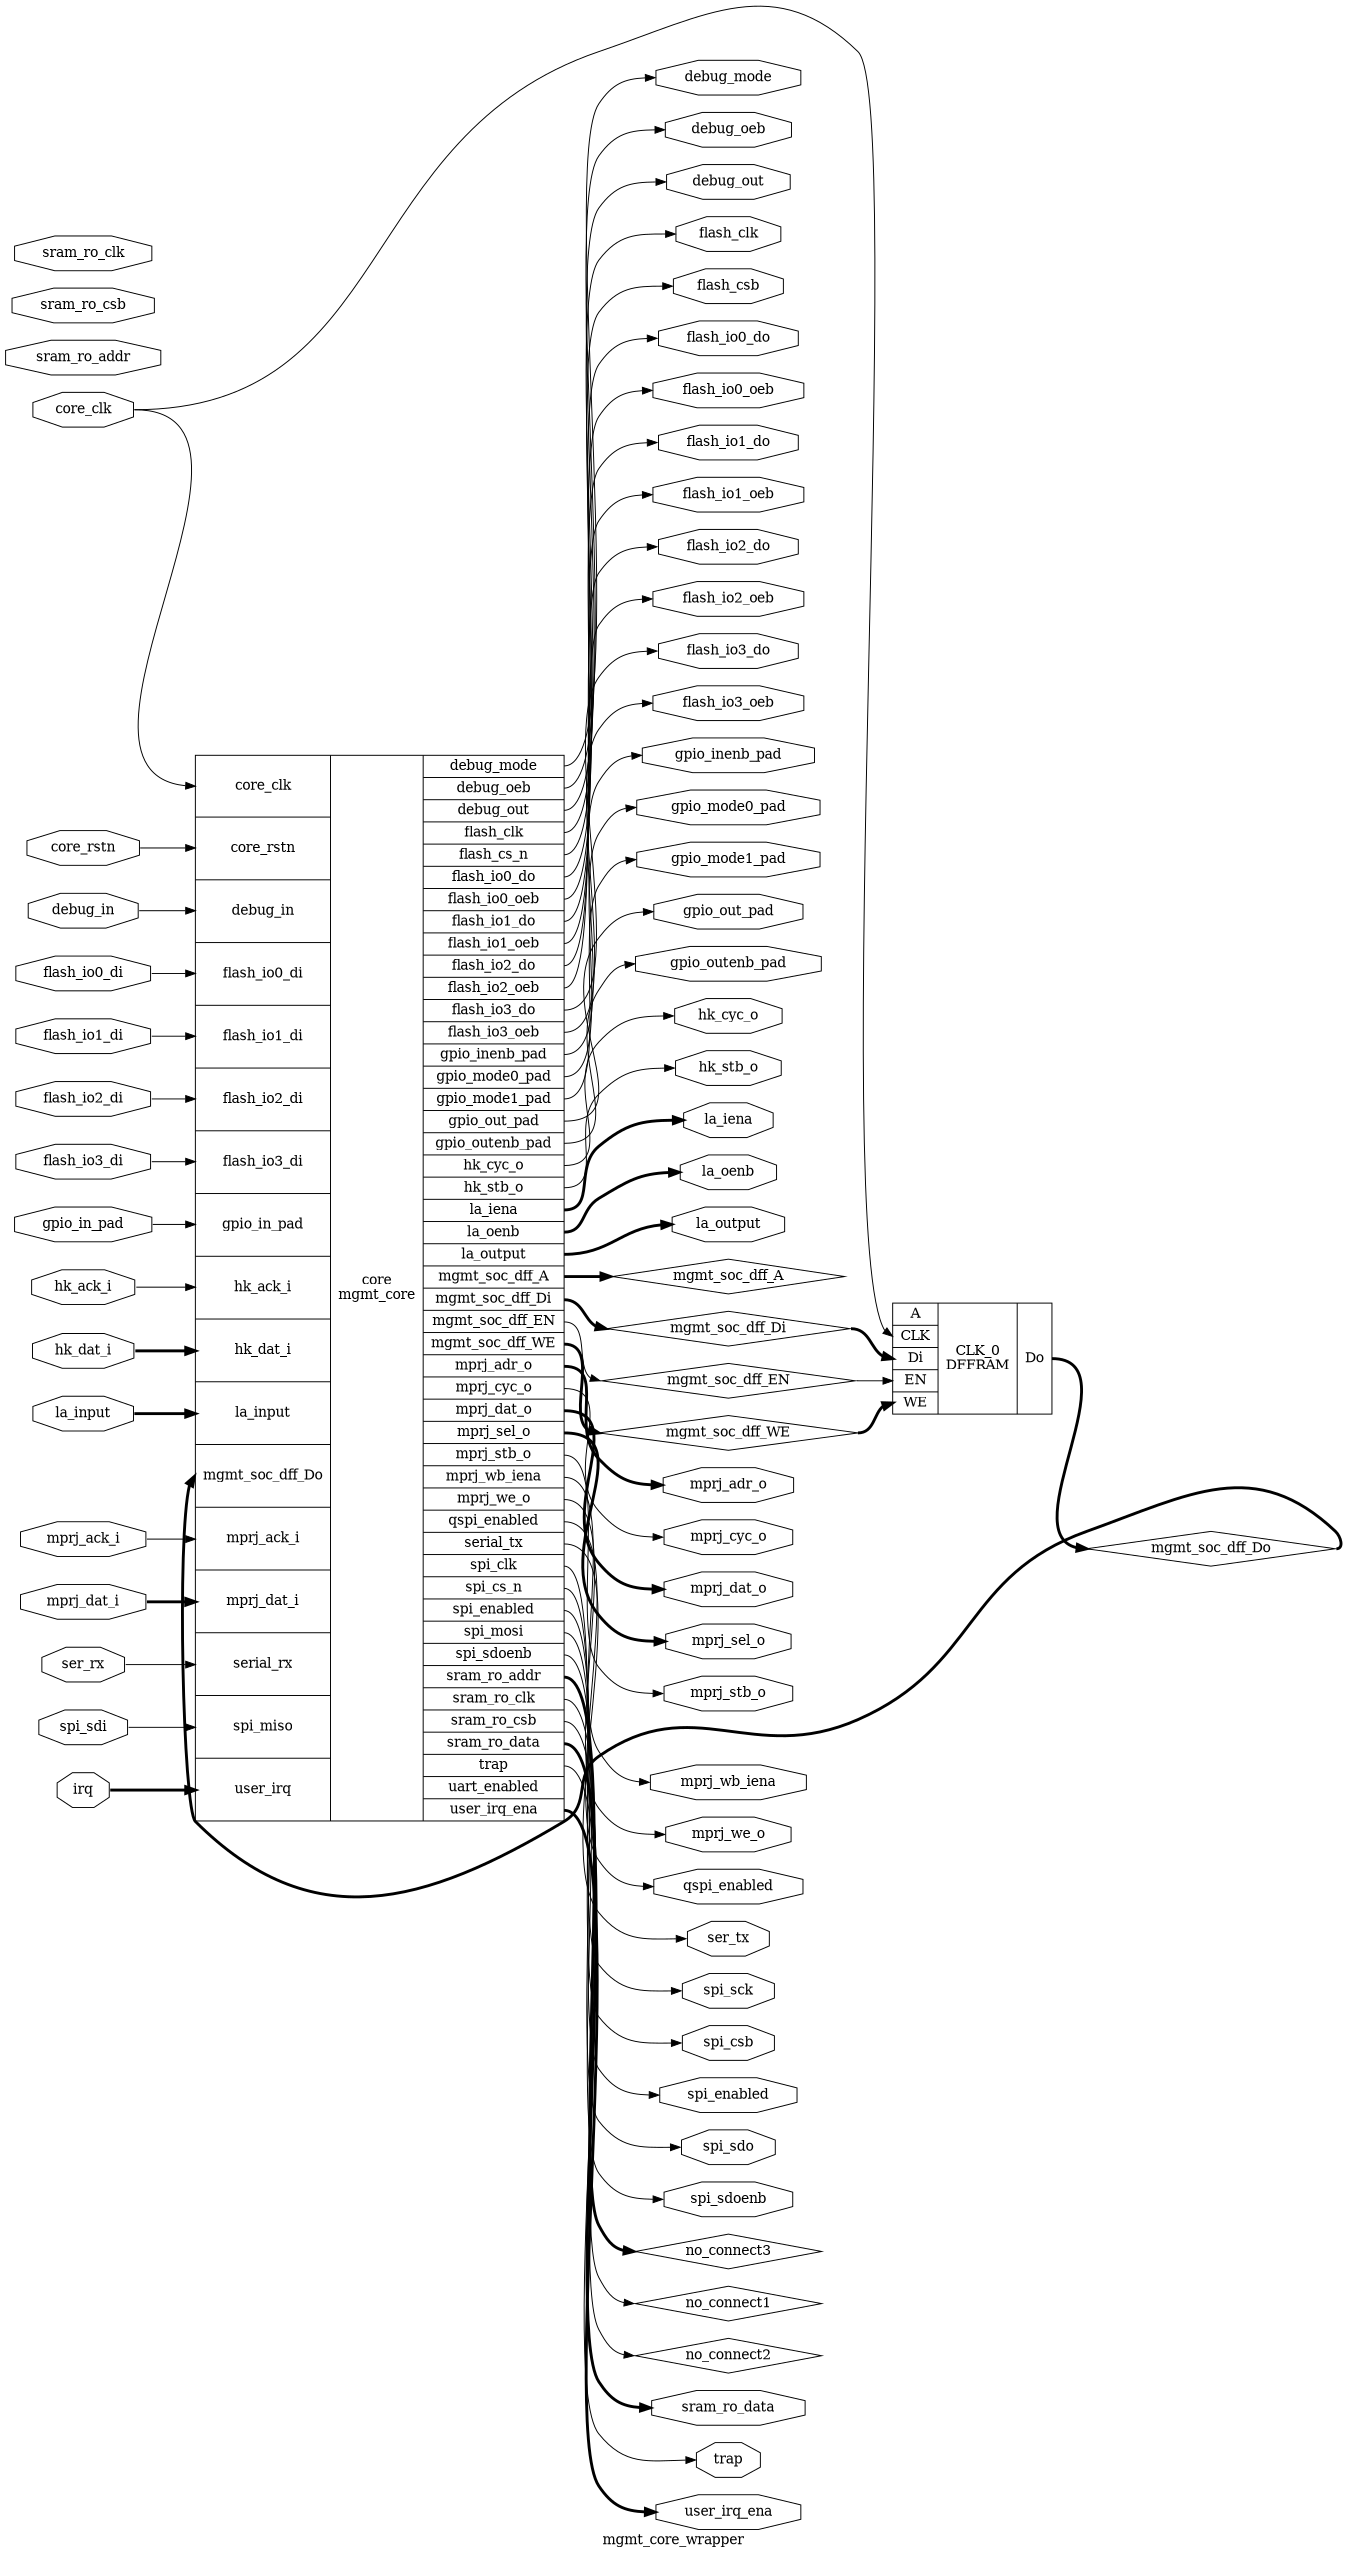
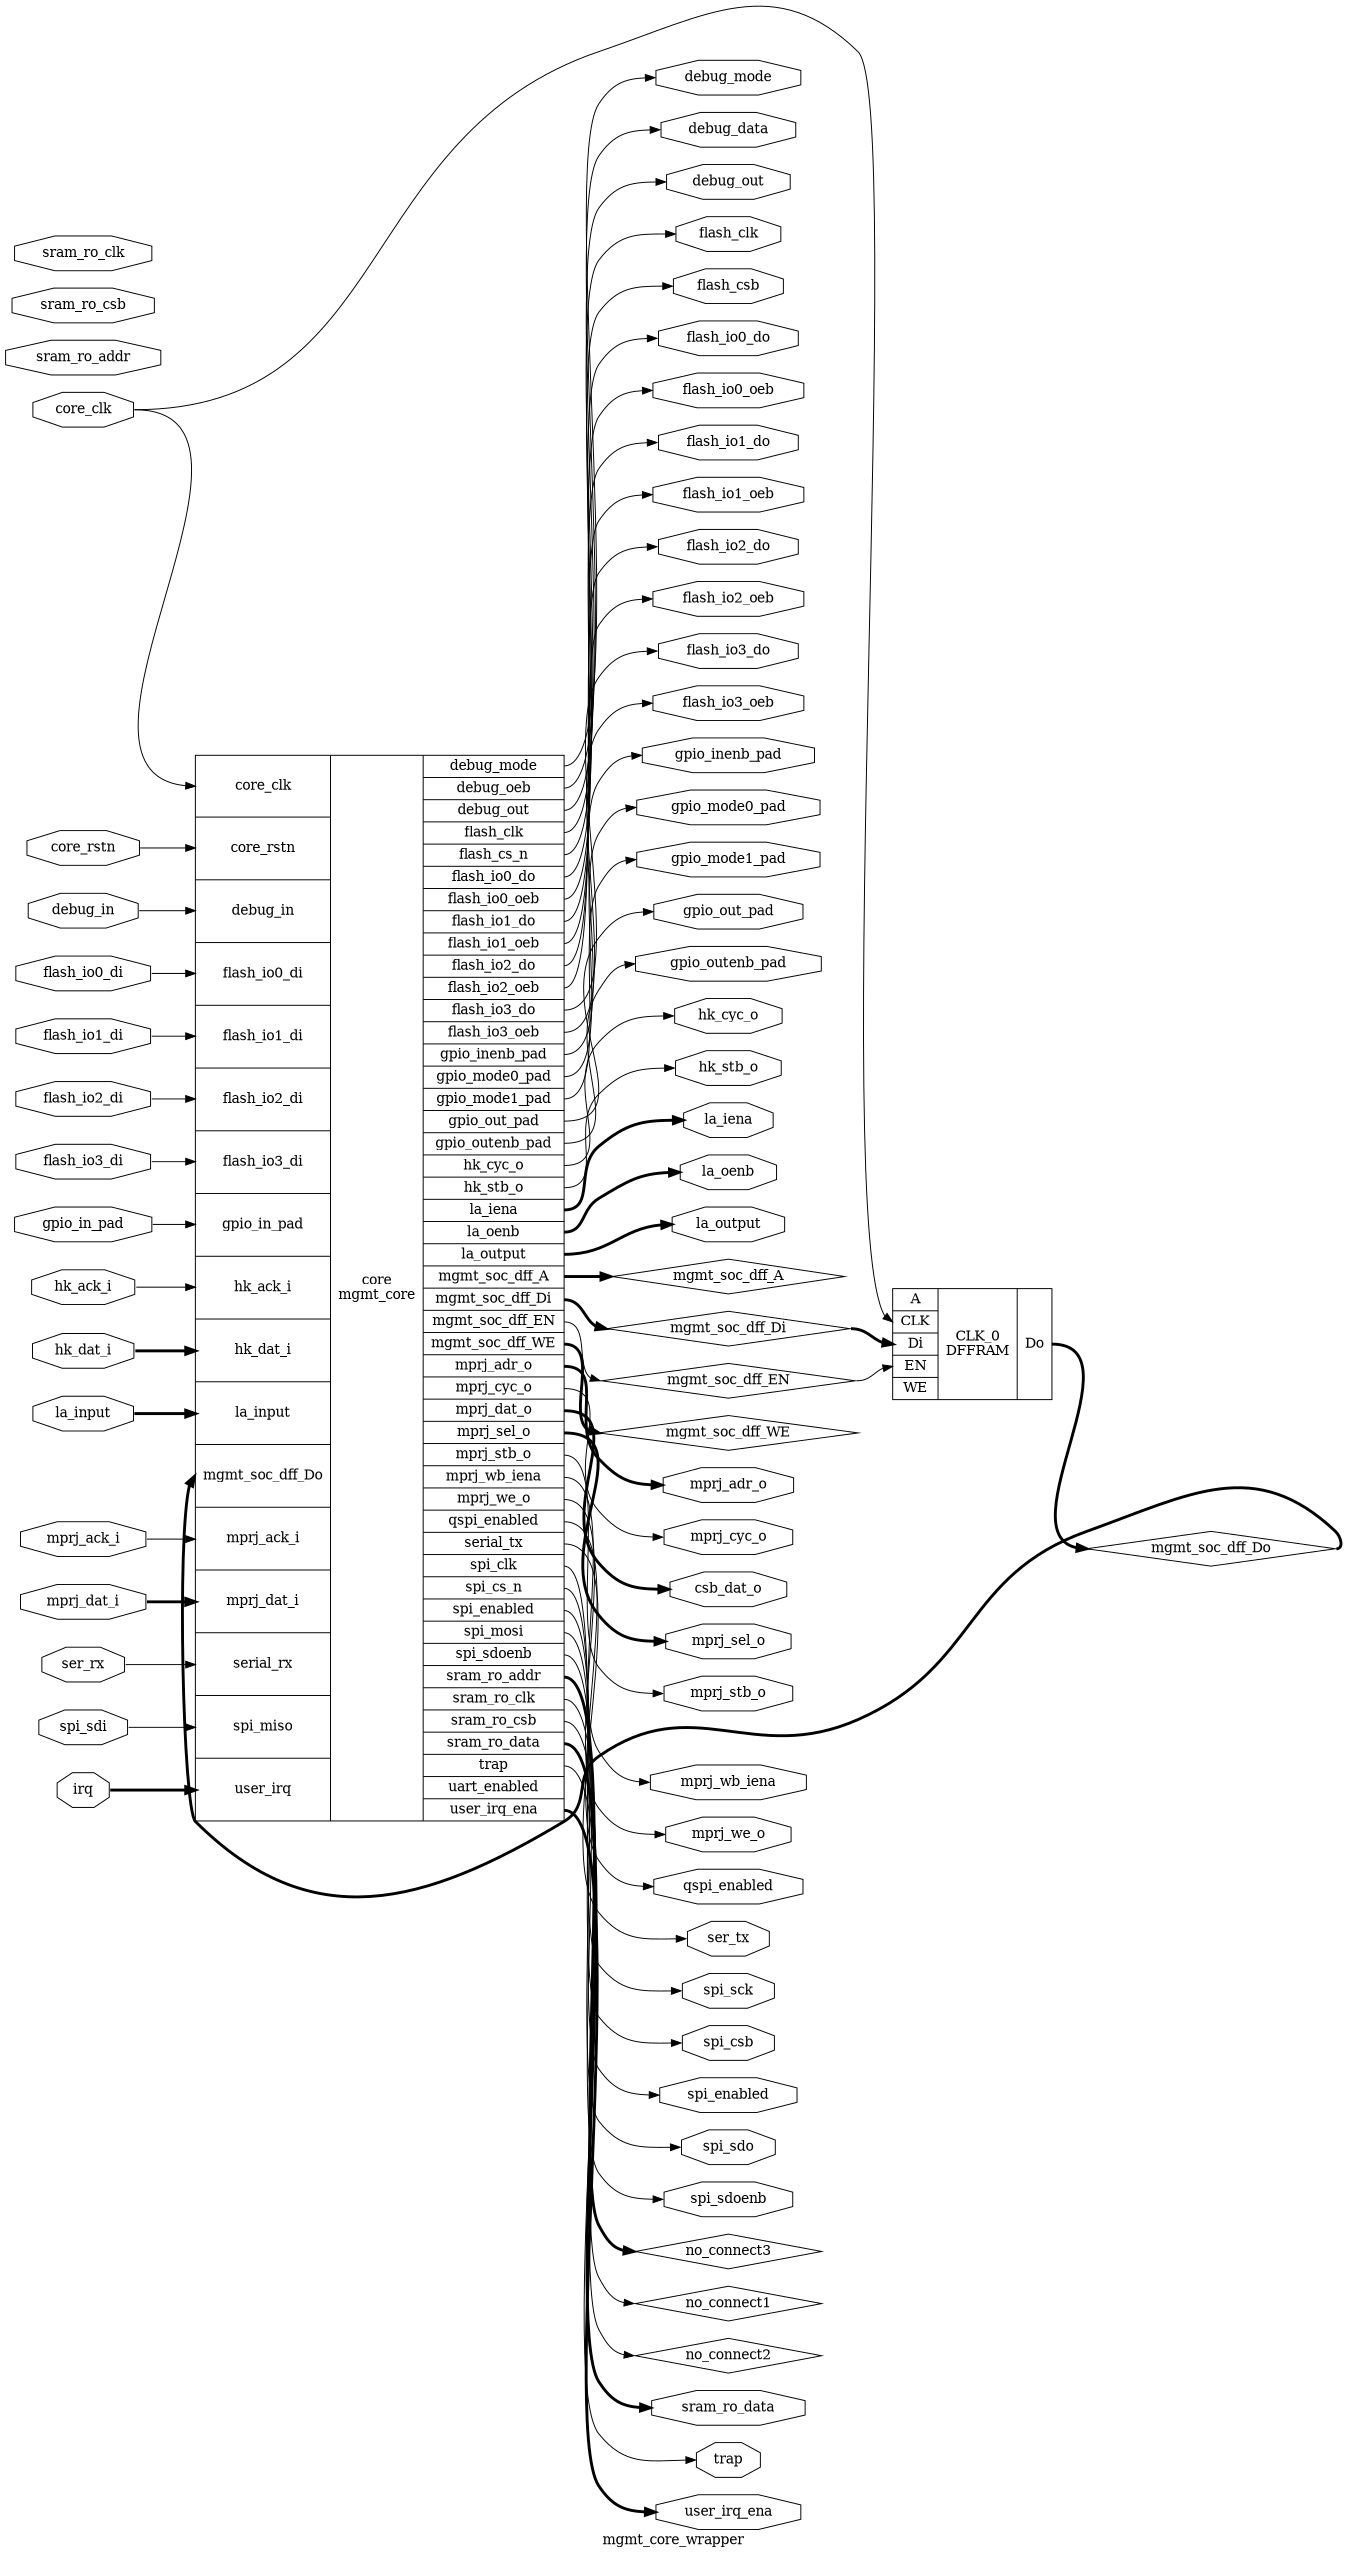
(728, 130) -> (728, 130)
(873, 1422) -> none
(728, 1589) -> (728, 1589)
